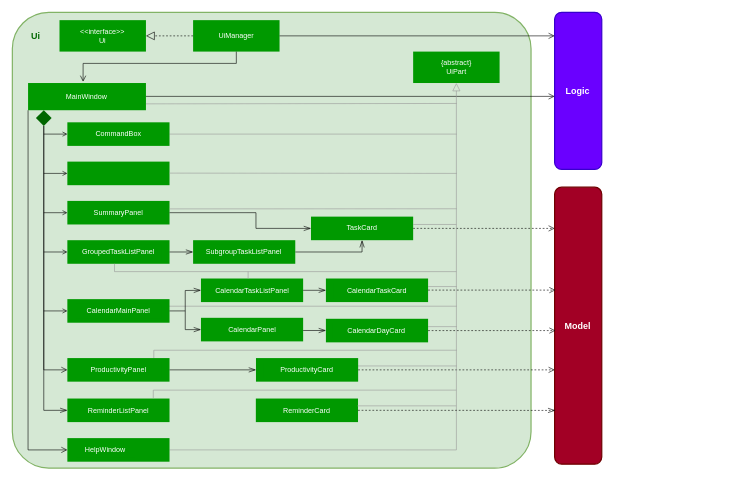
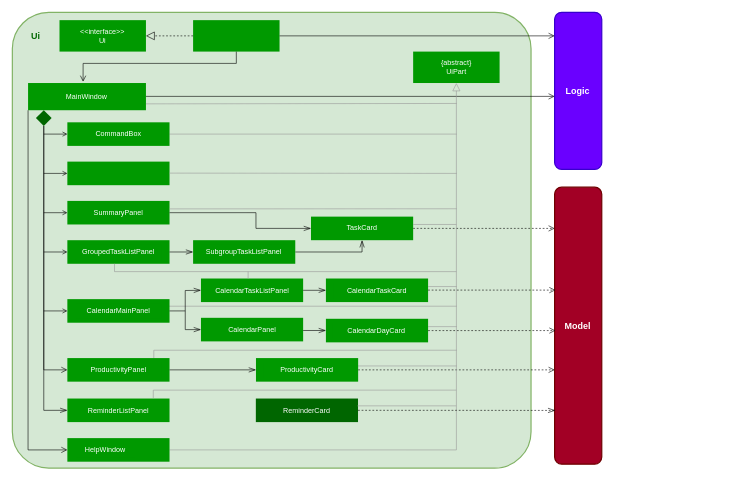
(236, 36) -> none
(307, 410) -> (307, 410)
